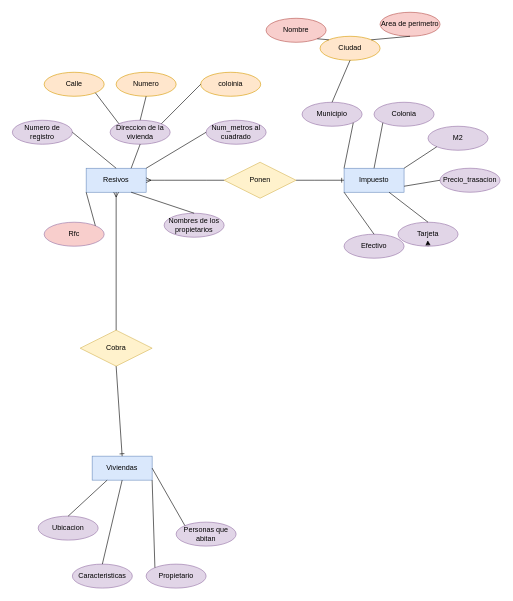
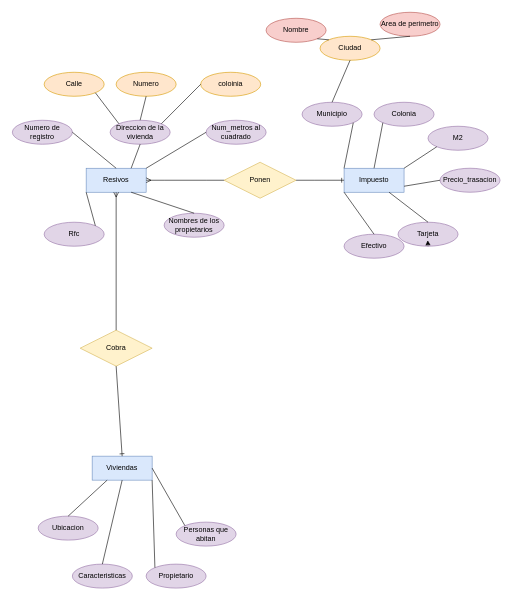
(74, 234) -> (74, 234)
